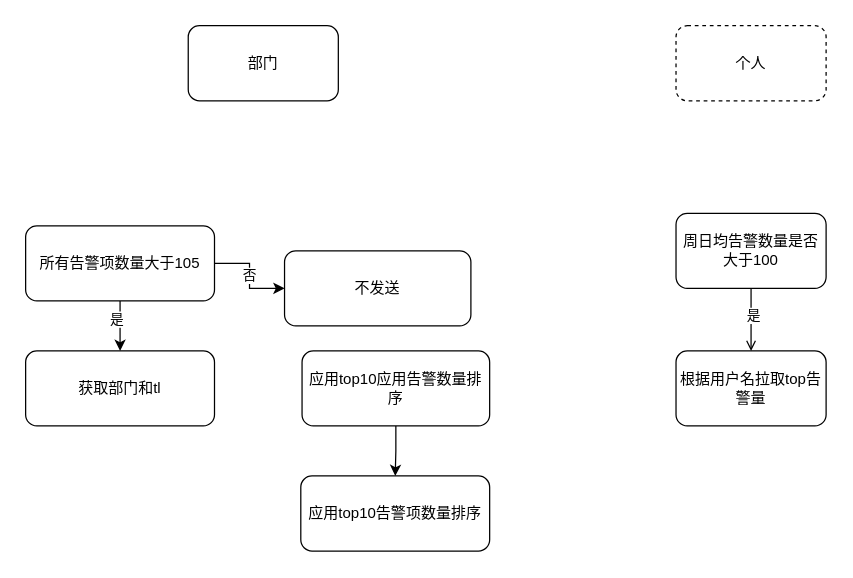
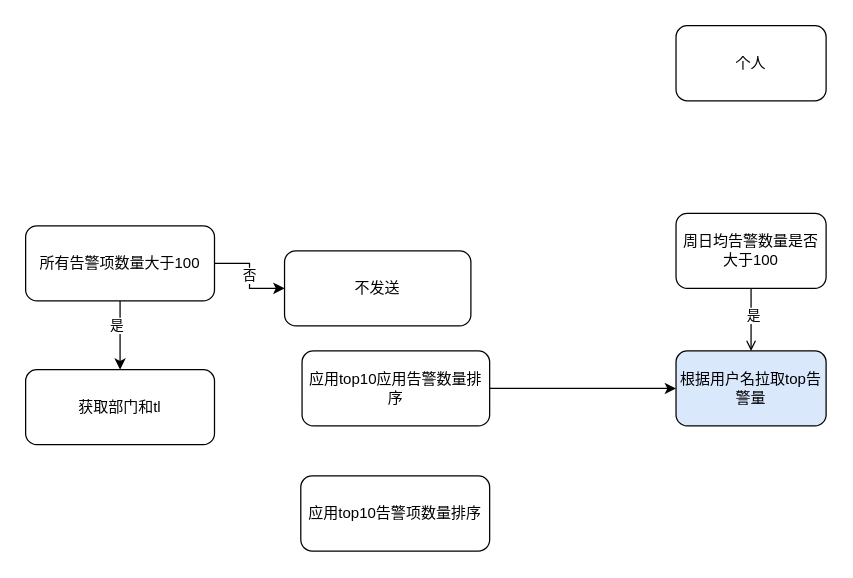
(263, 63) -> none
(751, 63) -> (751, 63)
(120, 263) -> (120, 263)
(120, 388) -> (120, 407)
(751, 388) -> (751, 388)
(396, 447) -> (579, 388)
